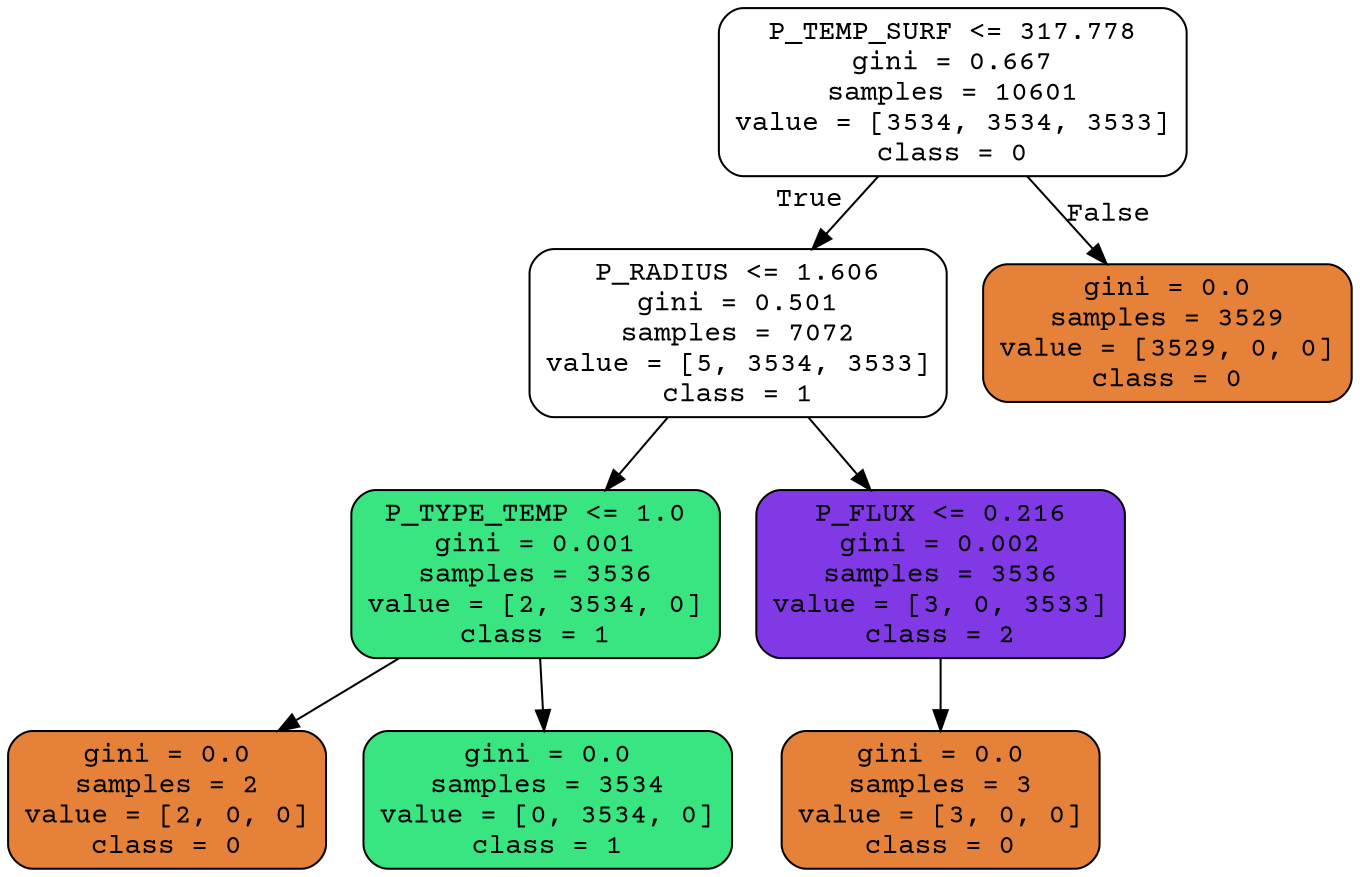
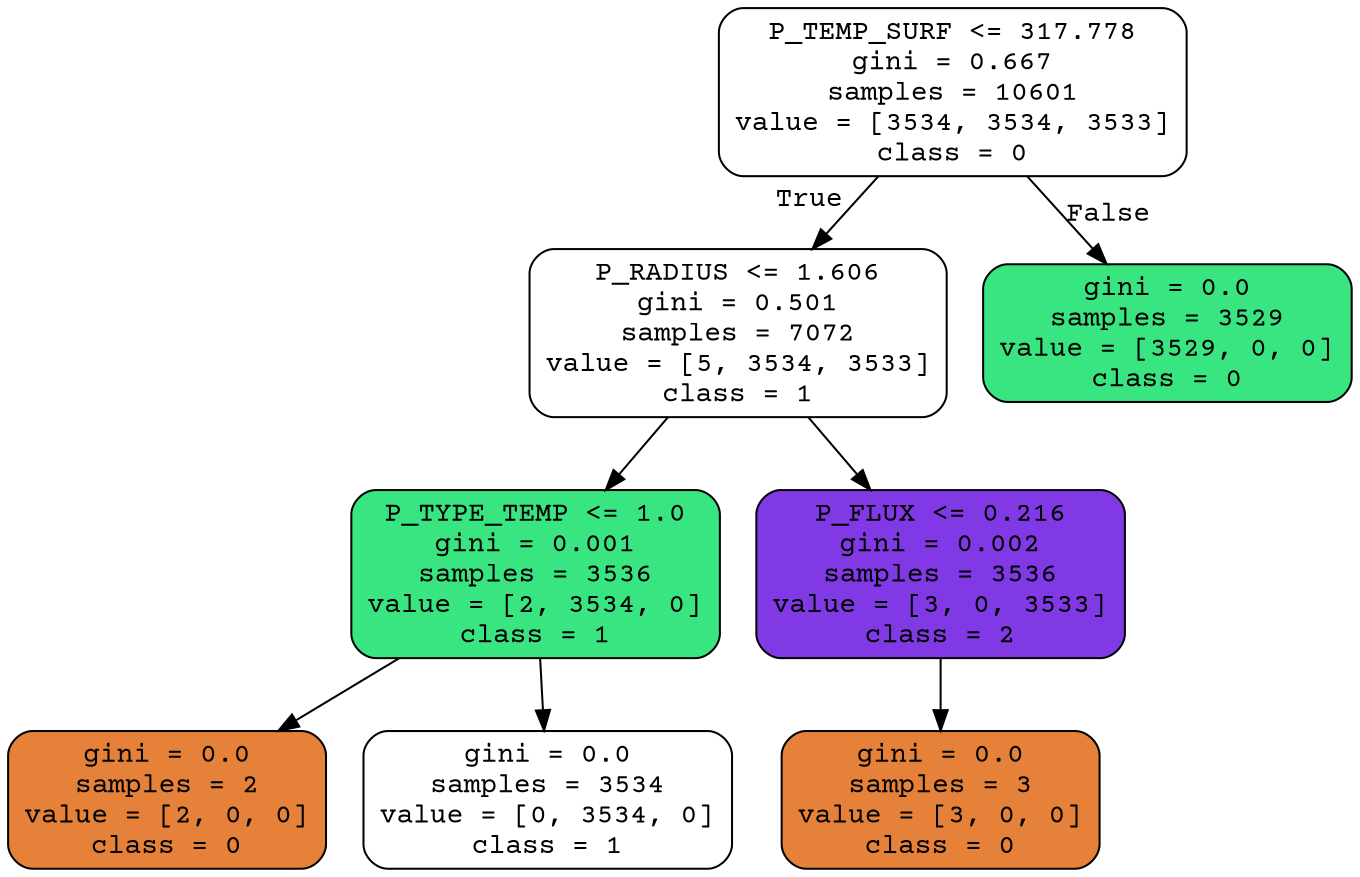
(1167, 333) -> (1167, 333)
(548, 800) -> (548, 800)
